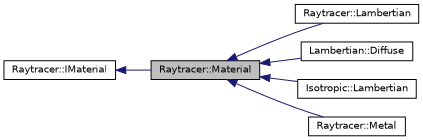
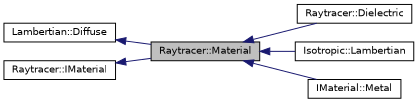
(357, 14) -> (355, 14)
(285, 60) -> (138, 43)
(357, 126) -> (355, 89)
